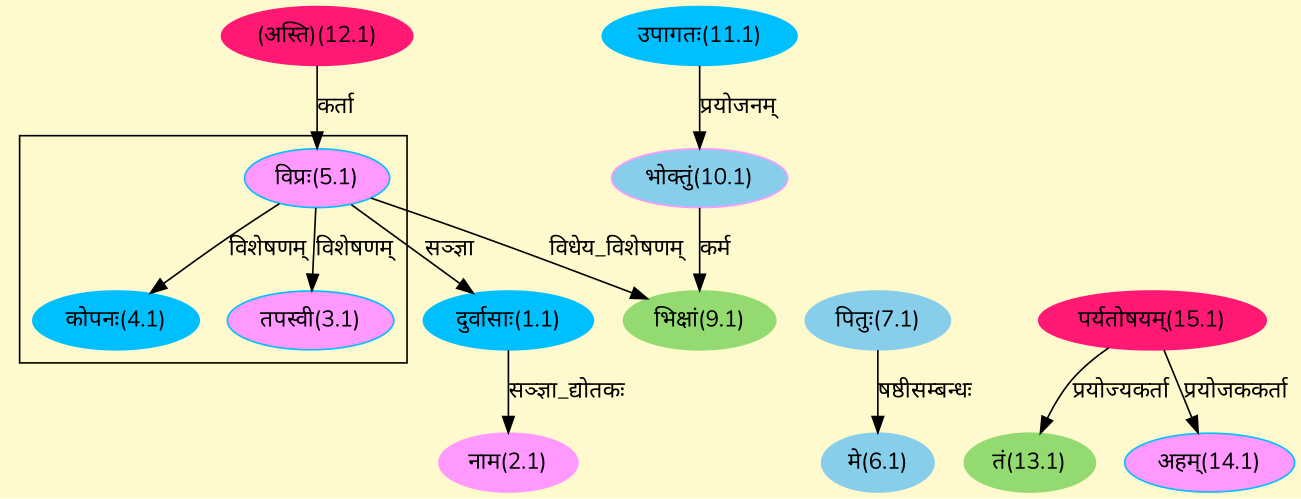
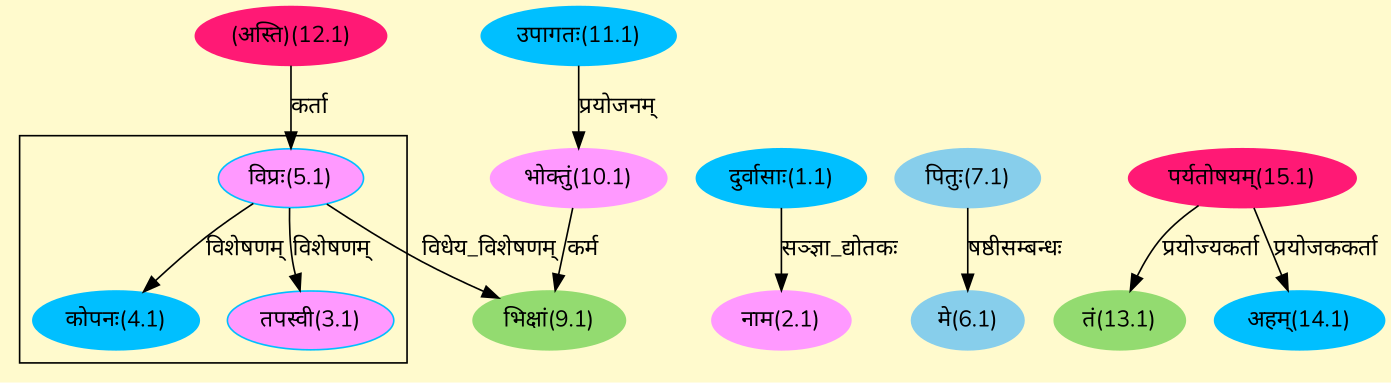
(700, 178) -> (579, 178)
(395, 236) -> none
(1210, 463) -> (1300, 320)
